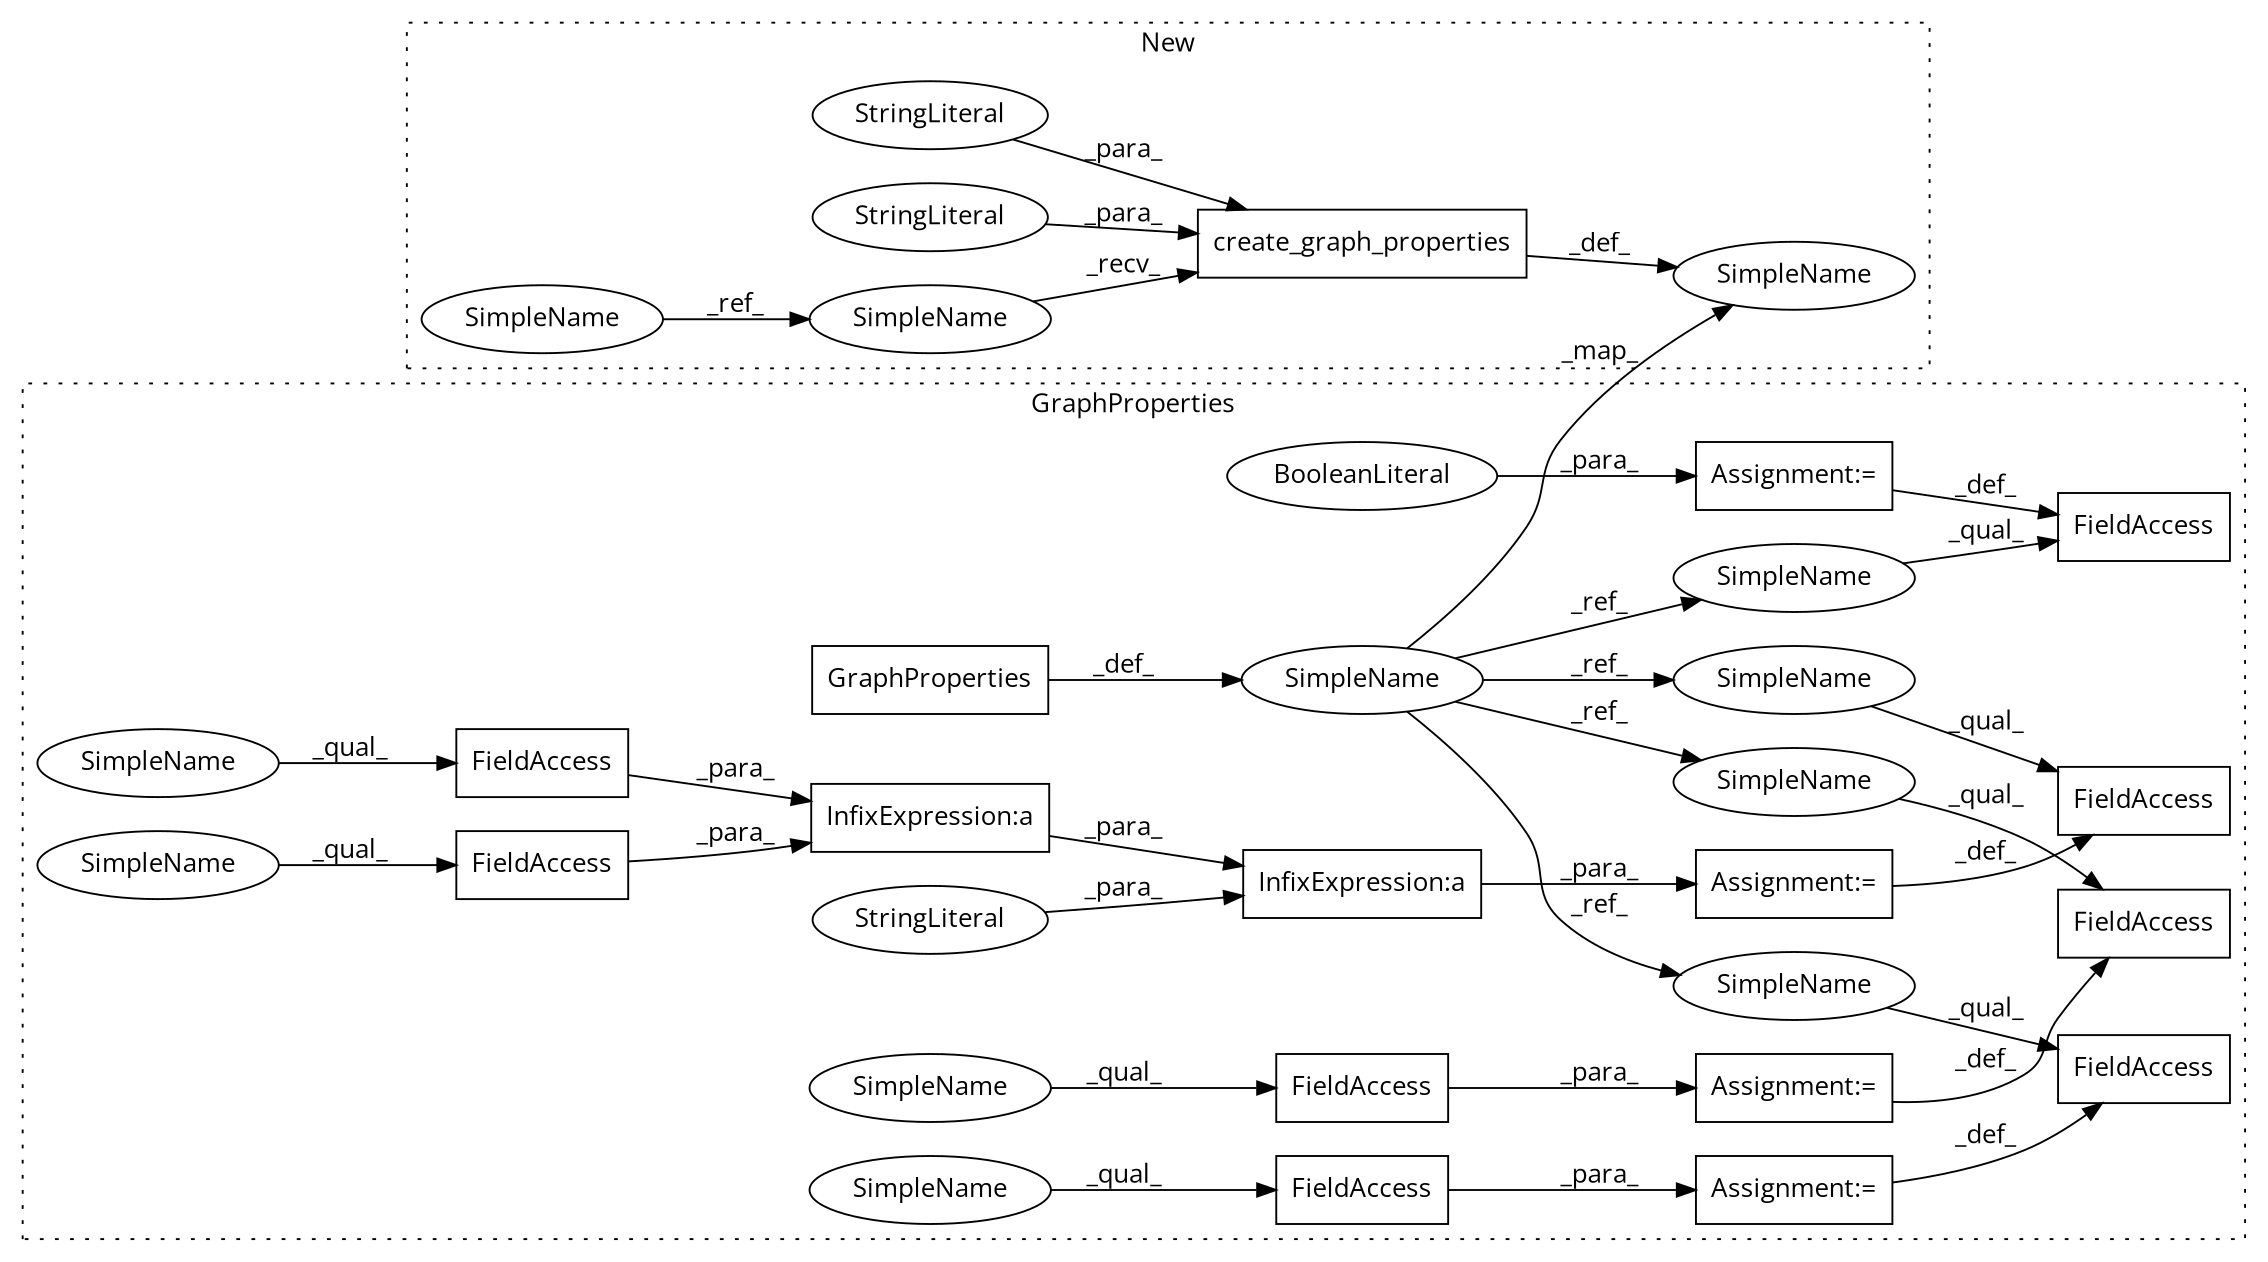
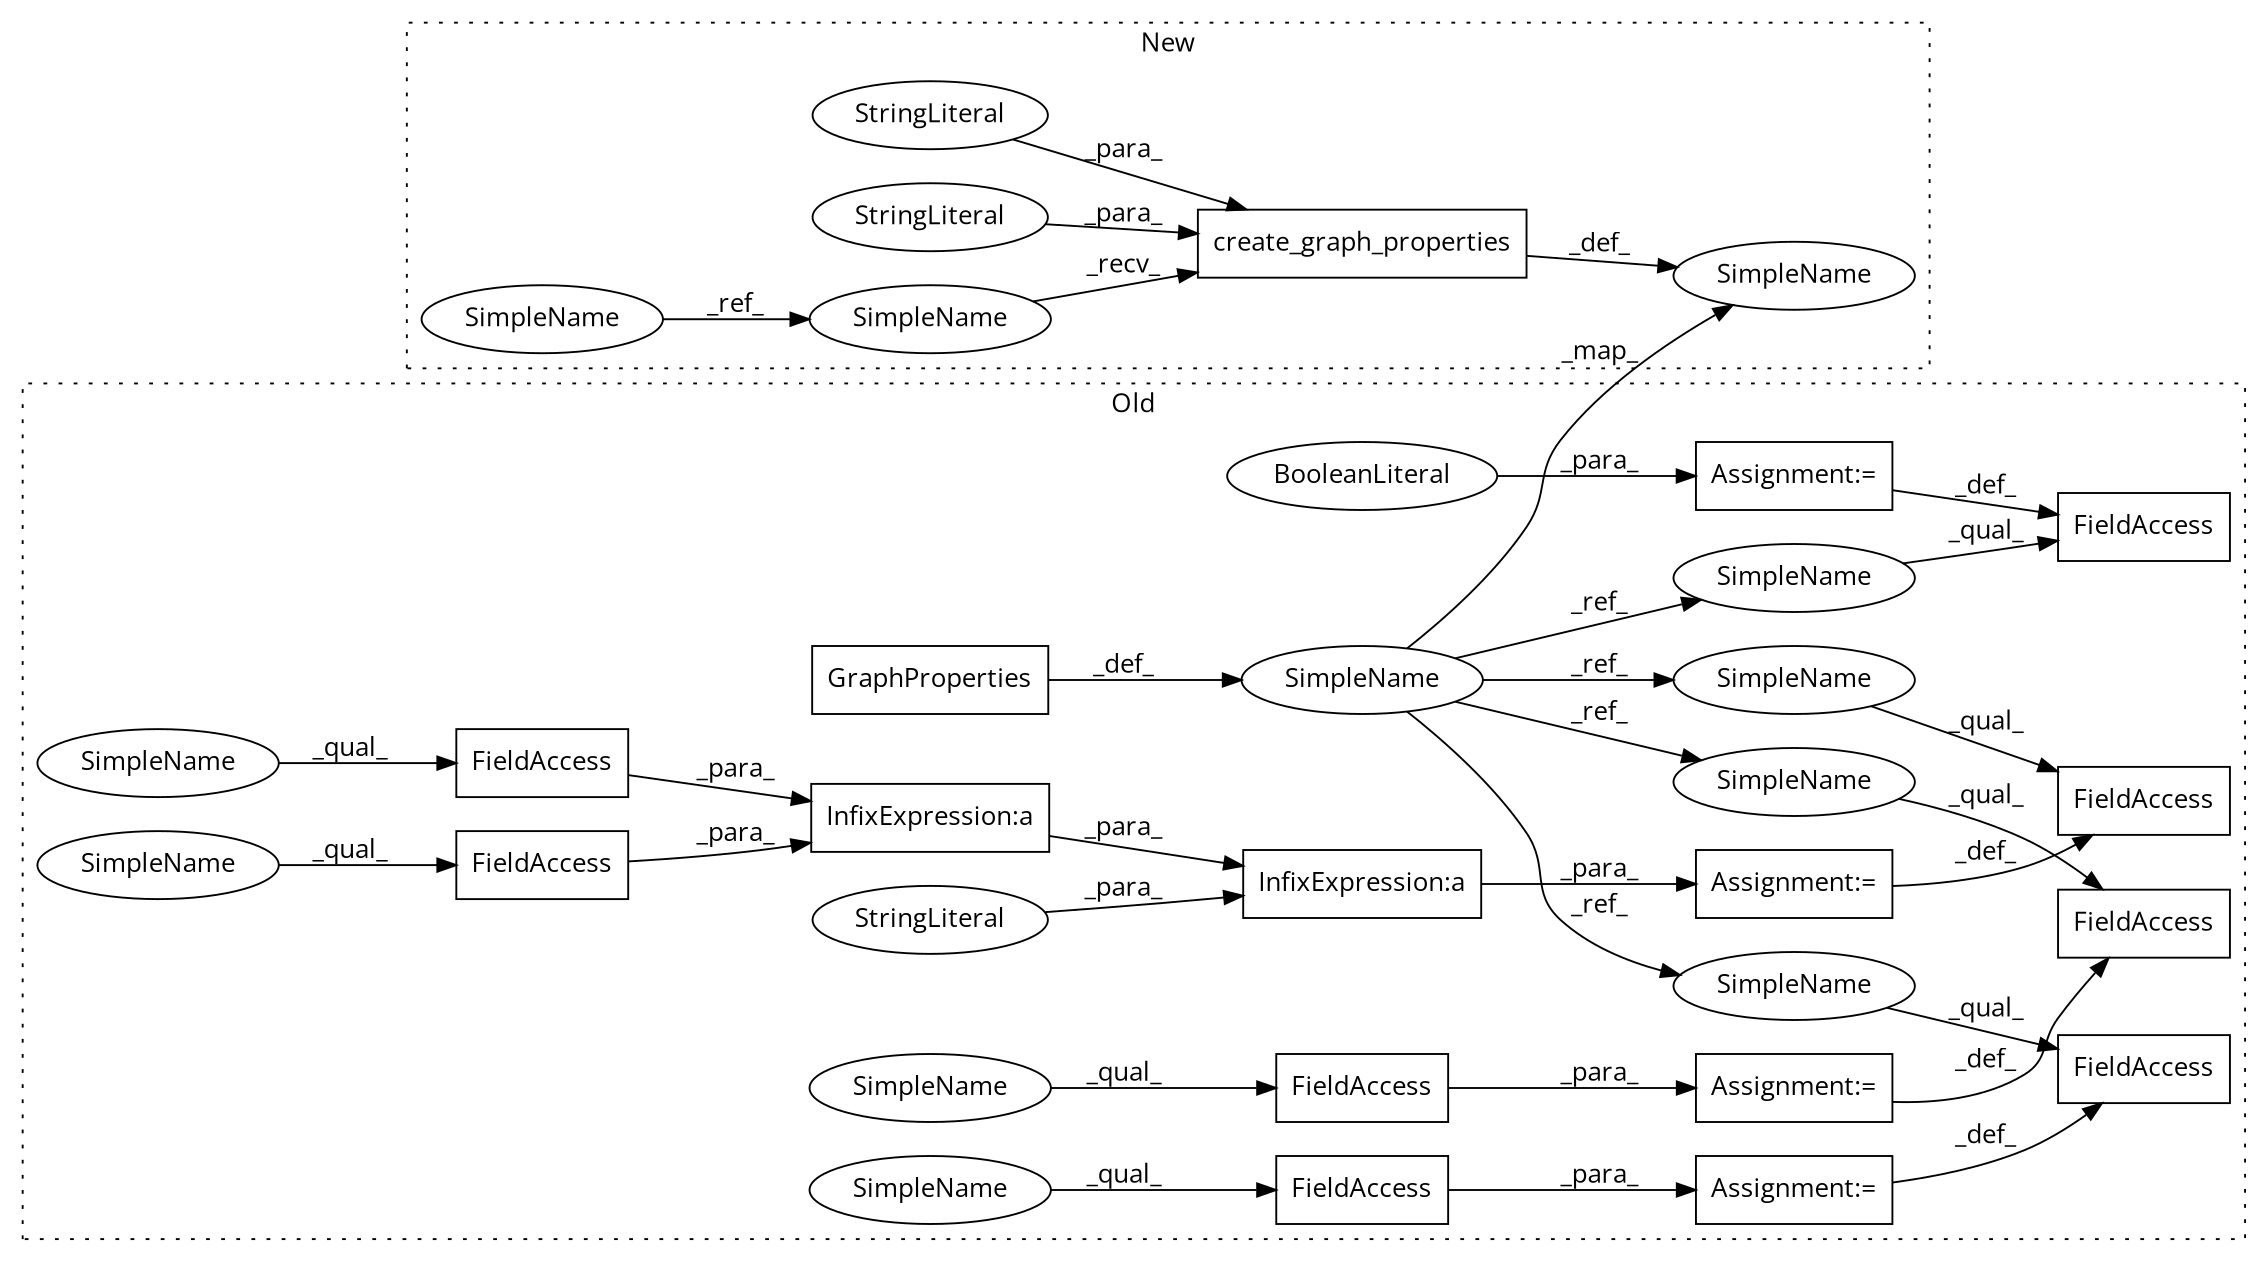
(1134, 405) -> (1134, 405)
